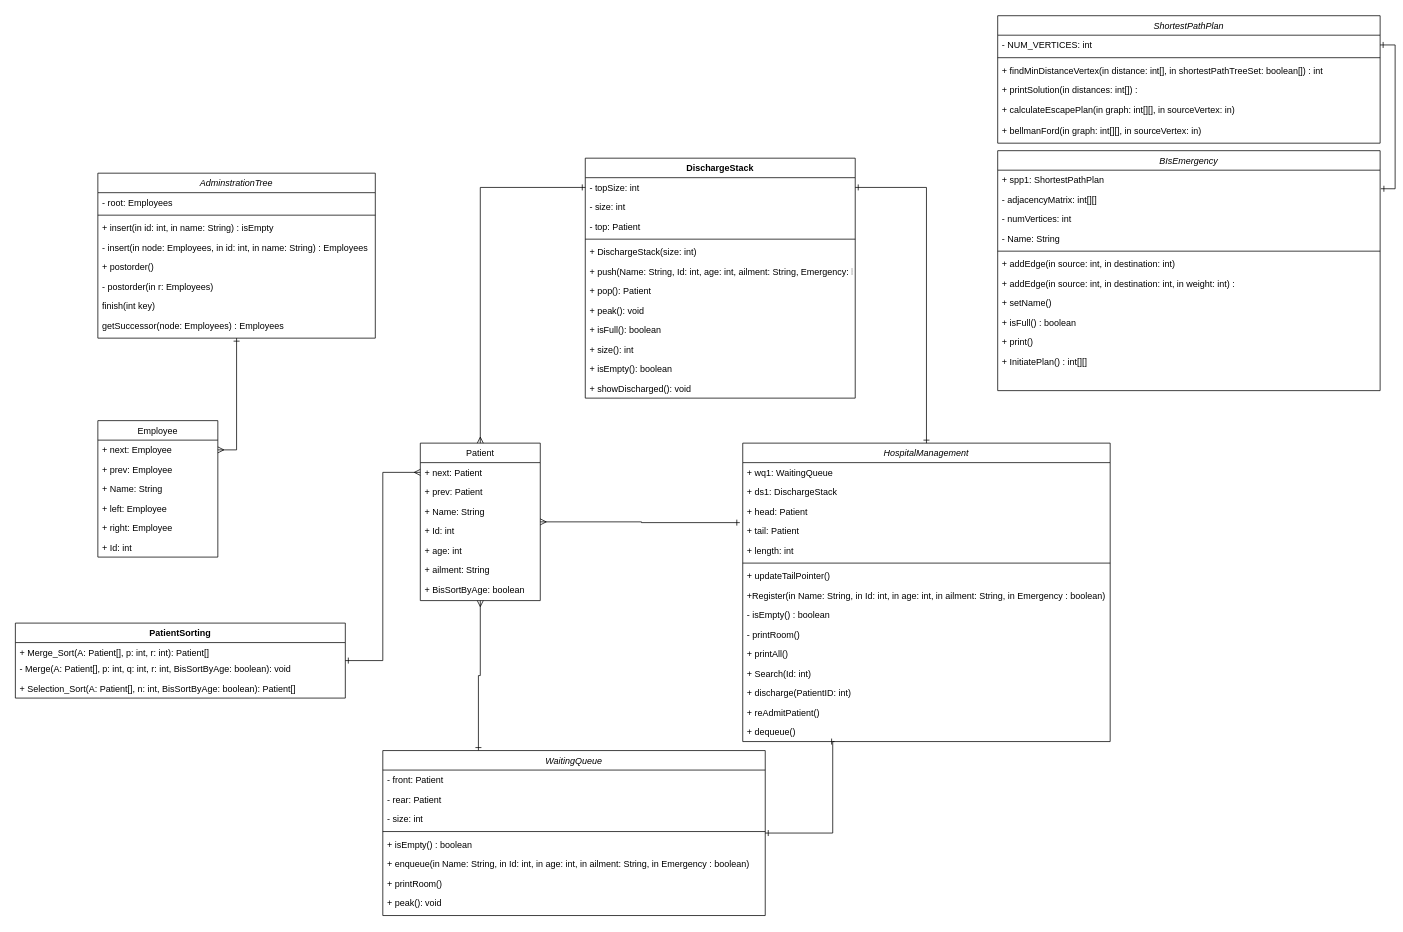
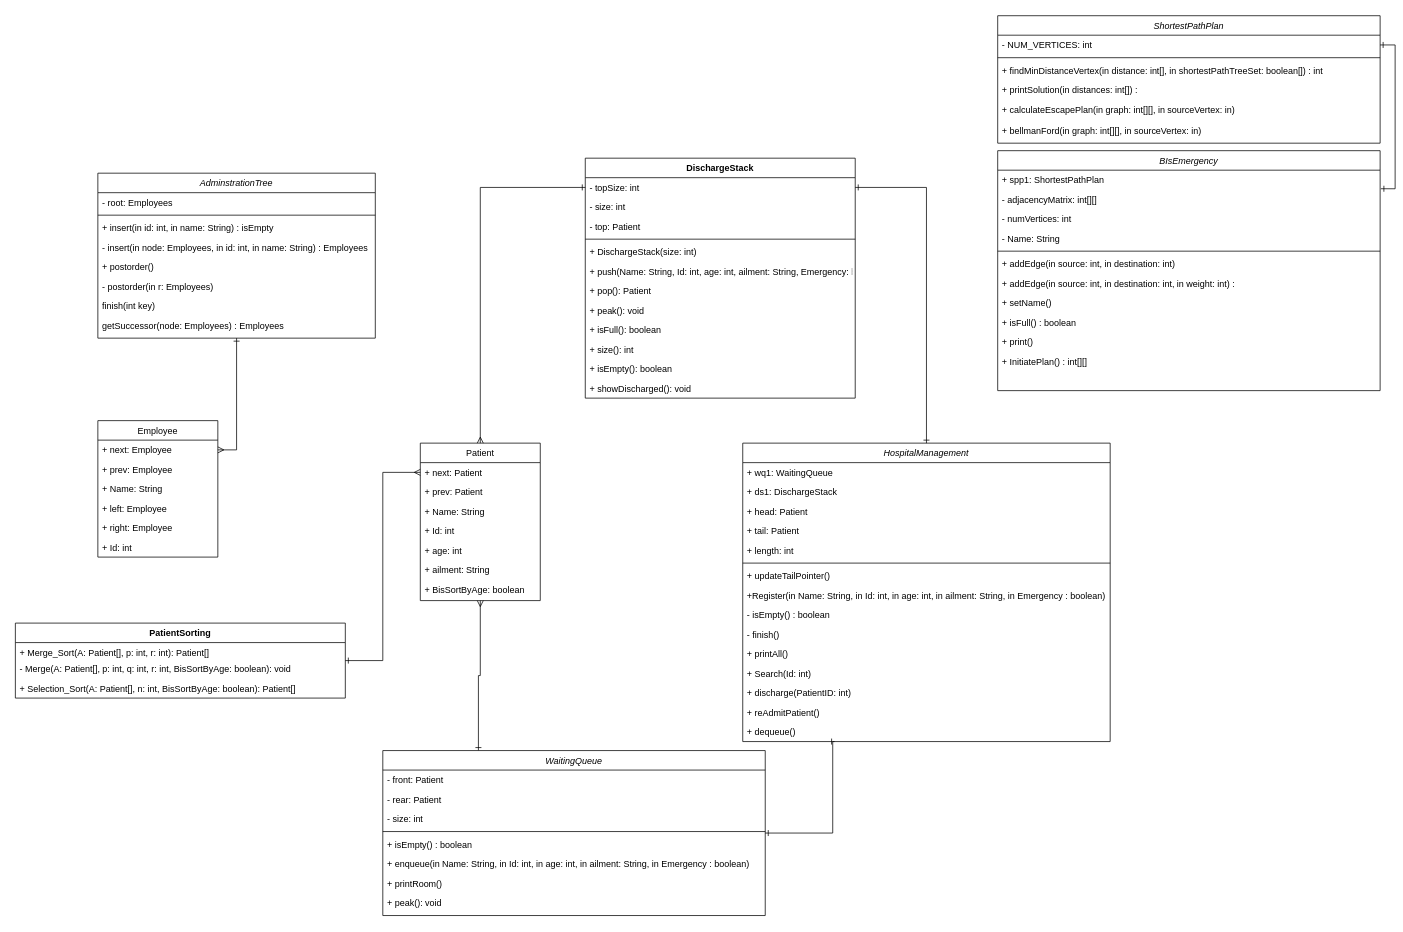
(642, 522) -> none
(777, 635) -> (769, 635)
